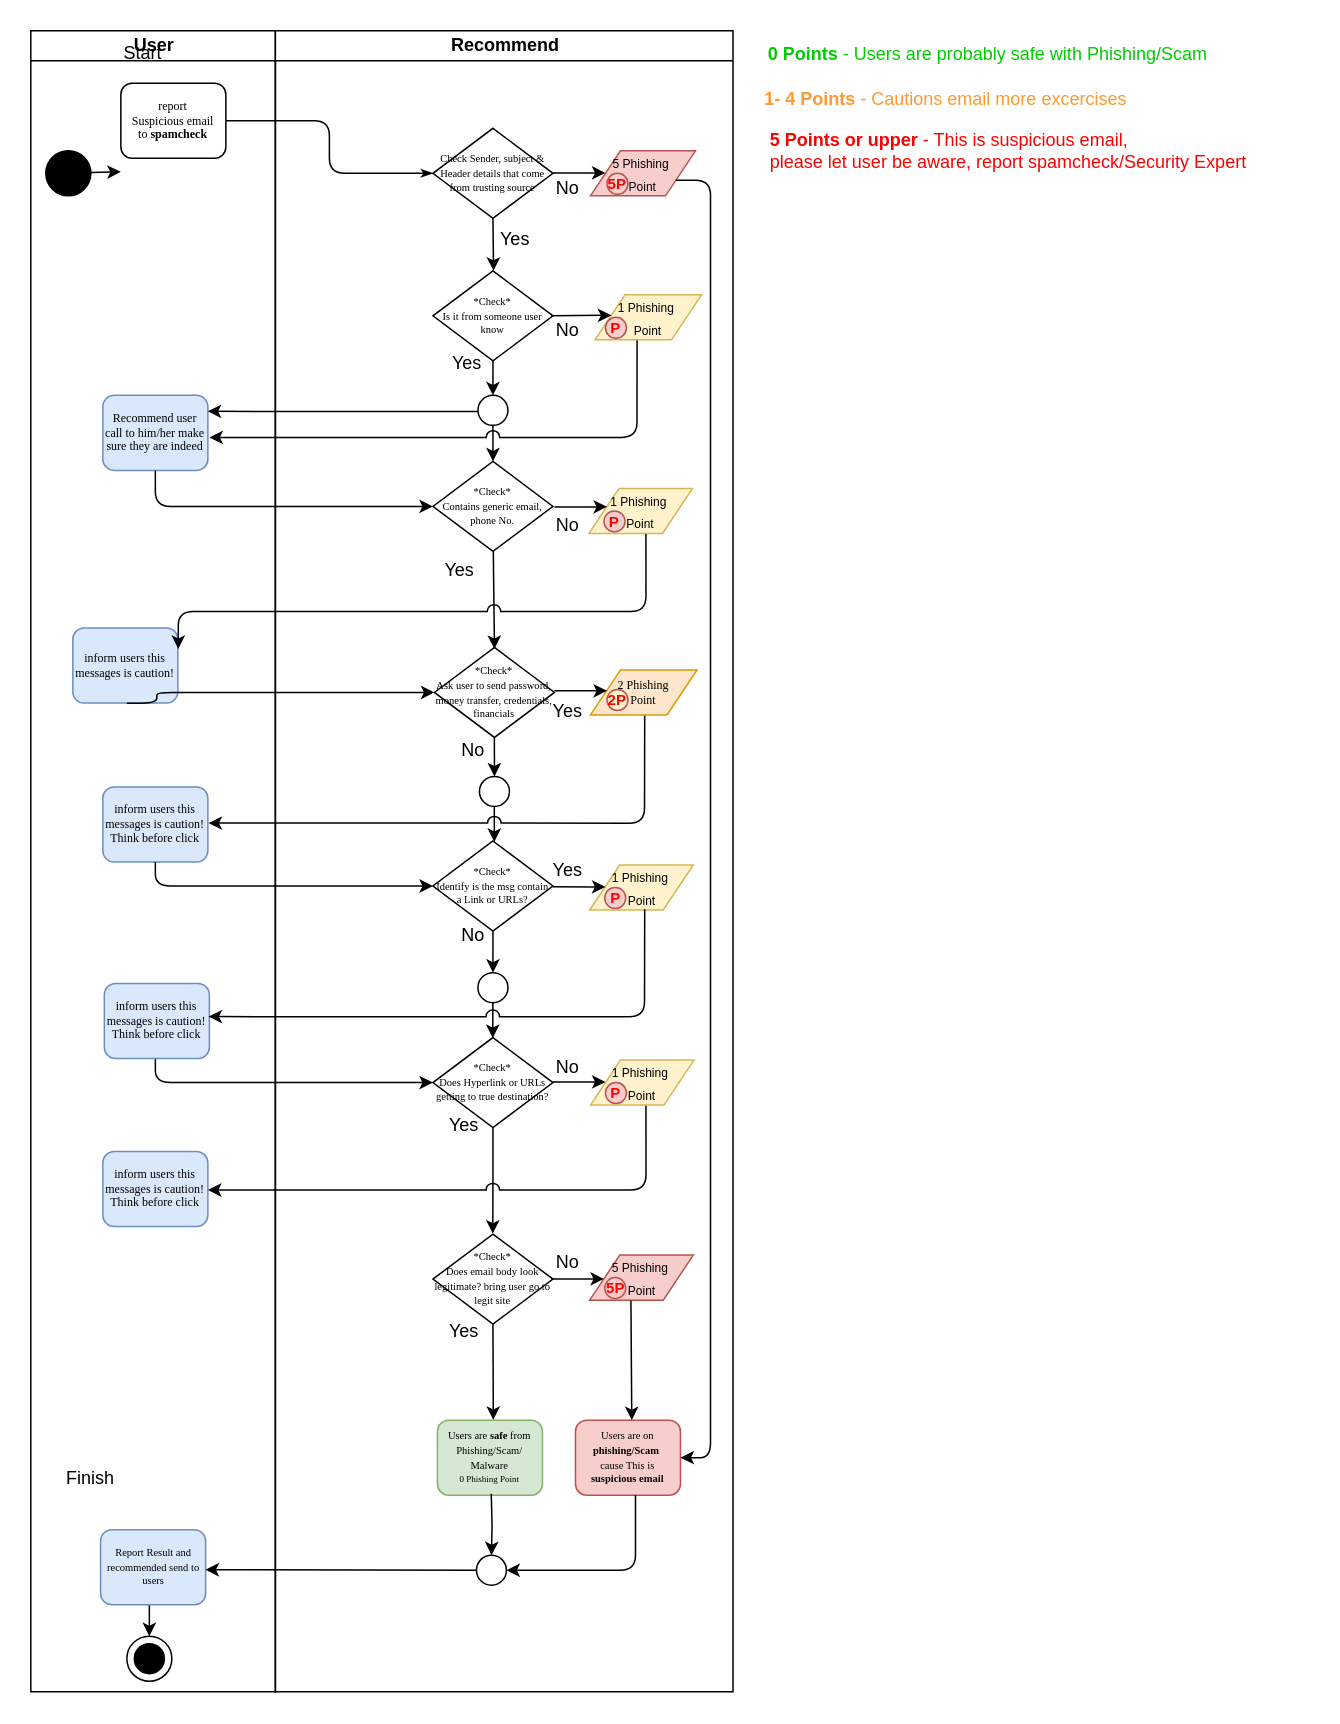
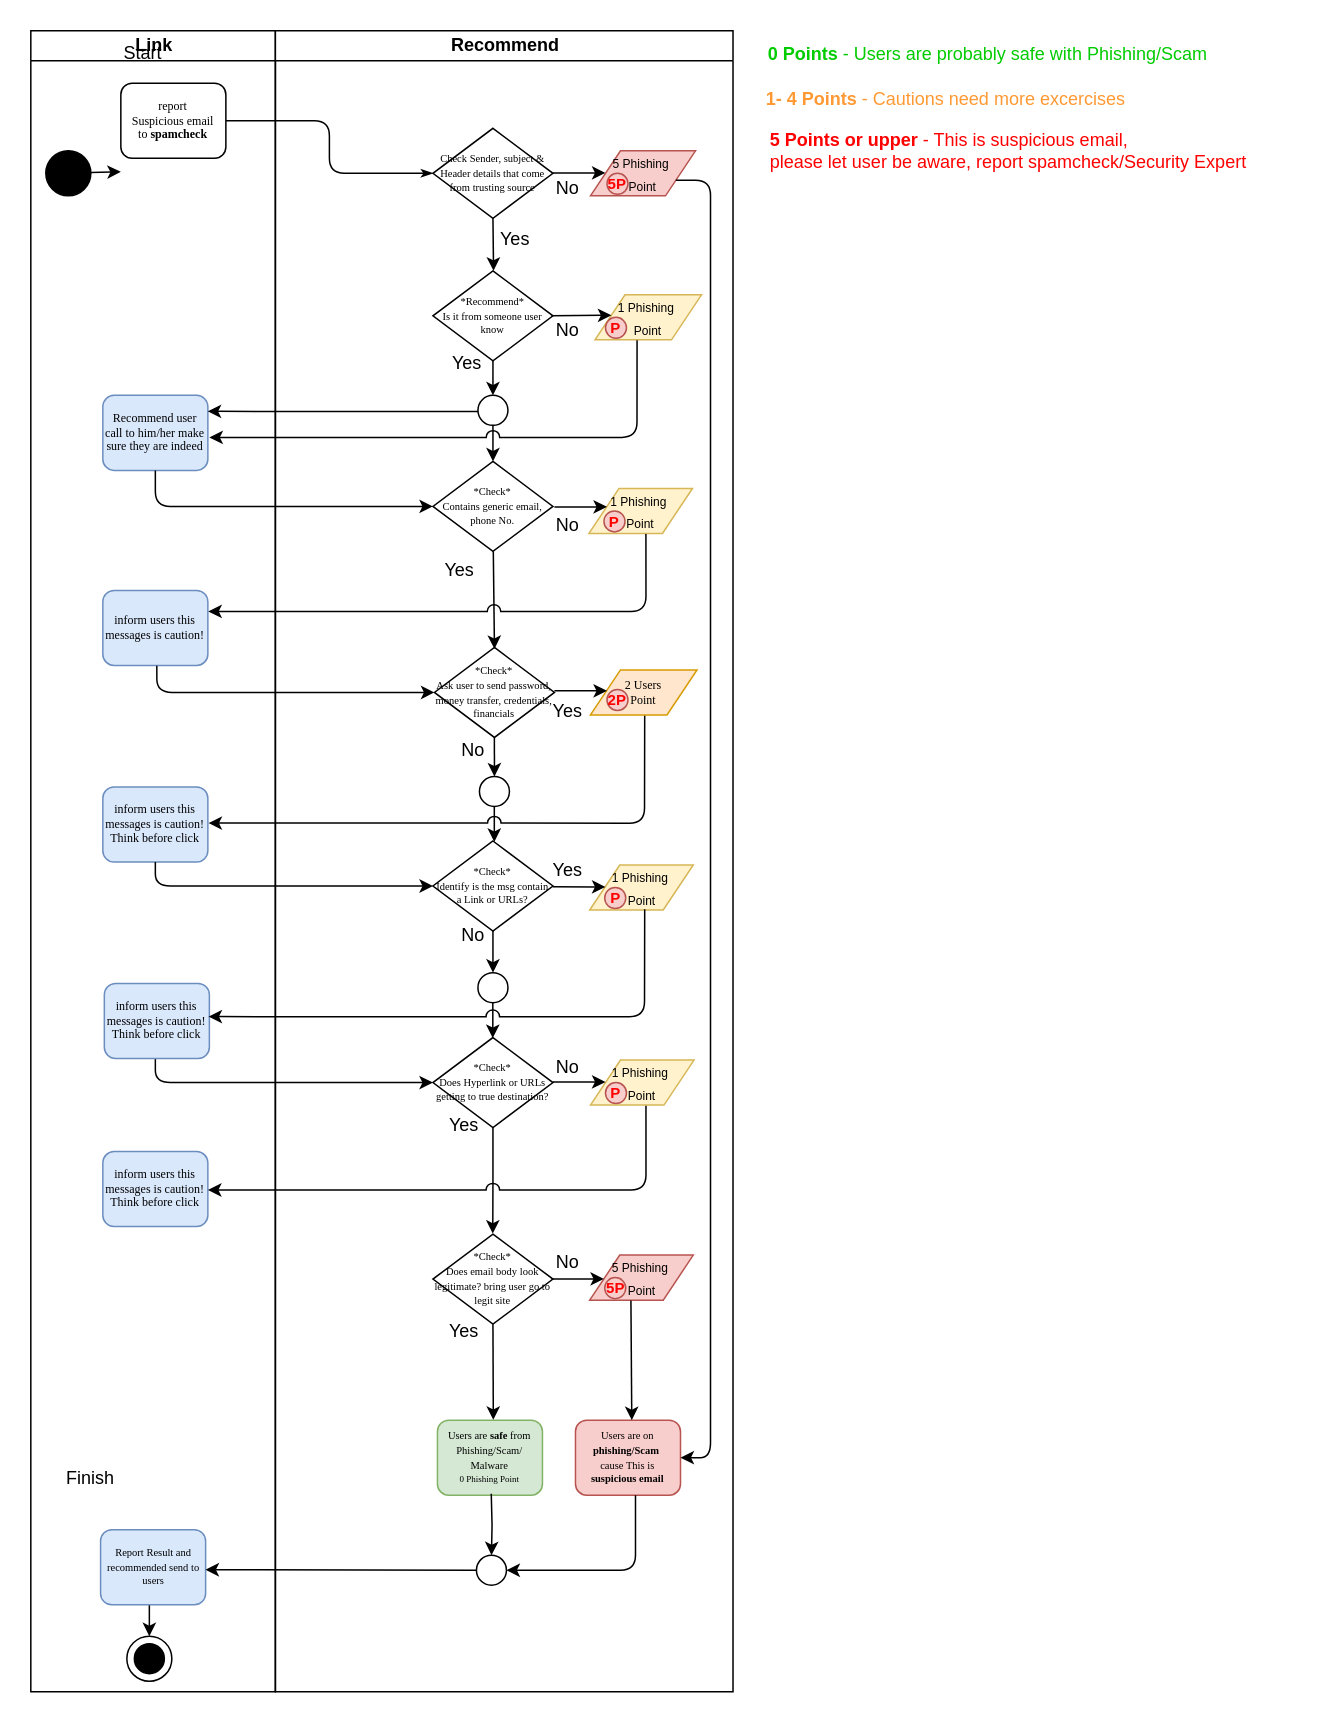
(155, 46) -> (155, 46)
(946, 100) -> (946, 100)
(493, 316) -> (493, 316)
(125, 665) -> (155, 628)
(644, 692) -> (644, 692)
(617, 700) -> (617, 700)
